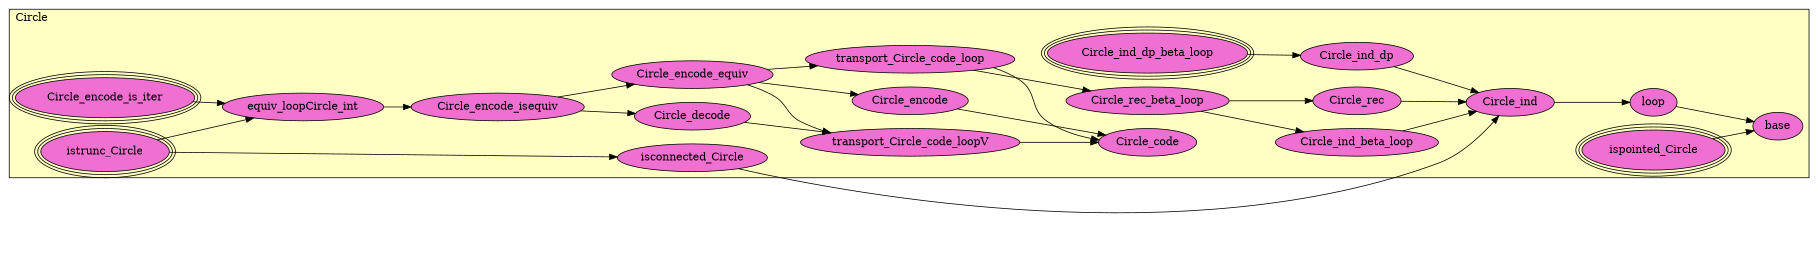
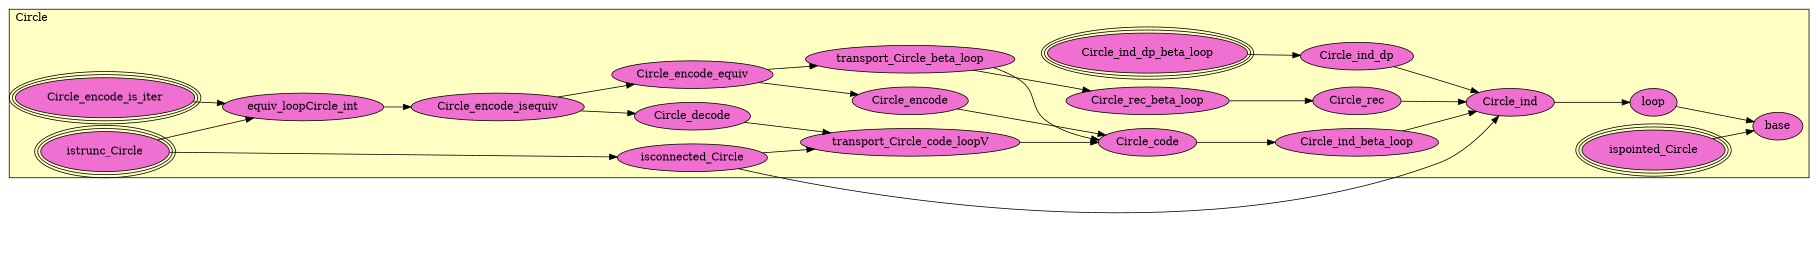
(910, 59) -> (910, 59)
(786, 107) -> (785, 151)
(1248, 121) -> (1232, 142)
